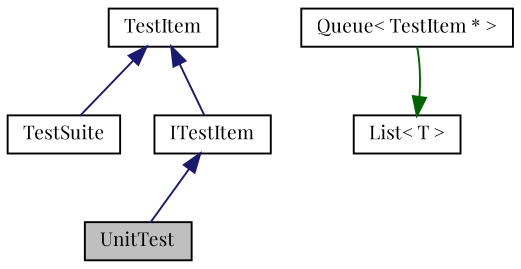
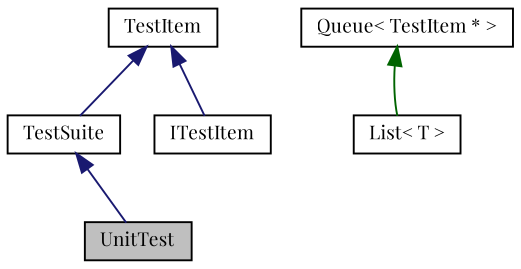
(420, 72) -> (394, 91)
(170, 196) -> (107, 196)
